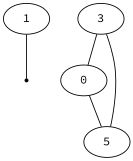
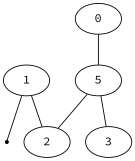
(92, 50) -> none
none -> (47, 142)
